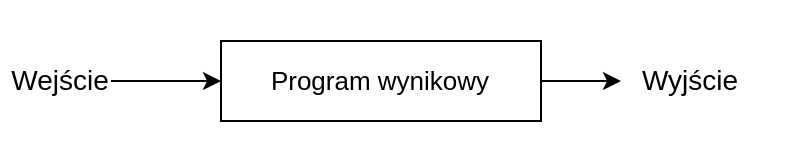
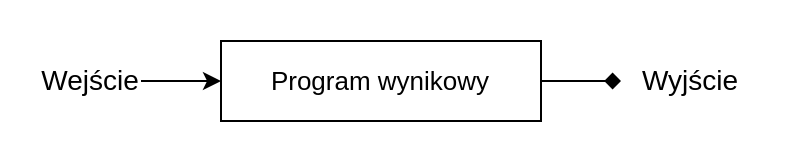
(61, 81) -> (91, 81)
(605, 81) -> (604, 81)
